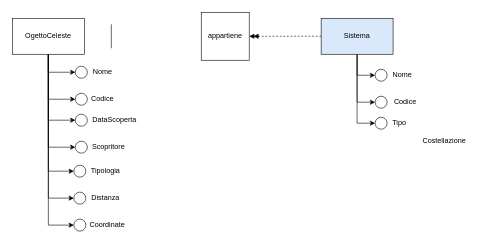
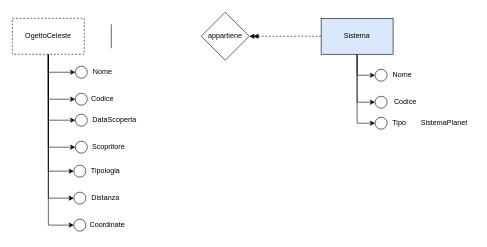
(48, 36) -> (48, 36)
(225, 36) -> (225, 36)
none -> (444, 123)
(444, 141) -> none
